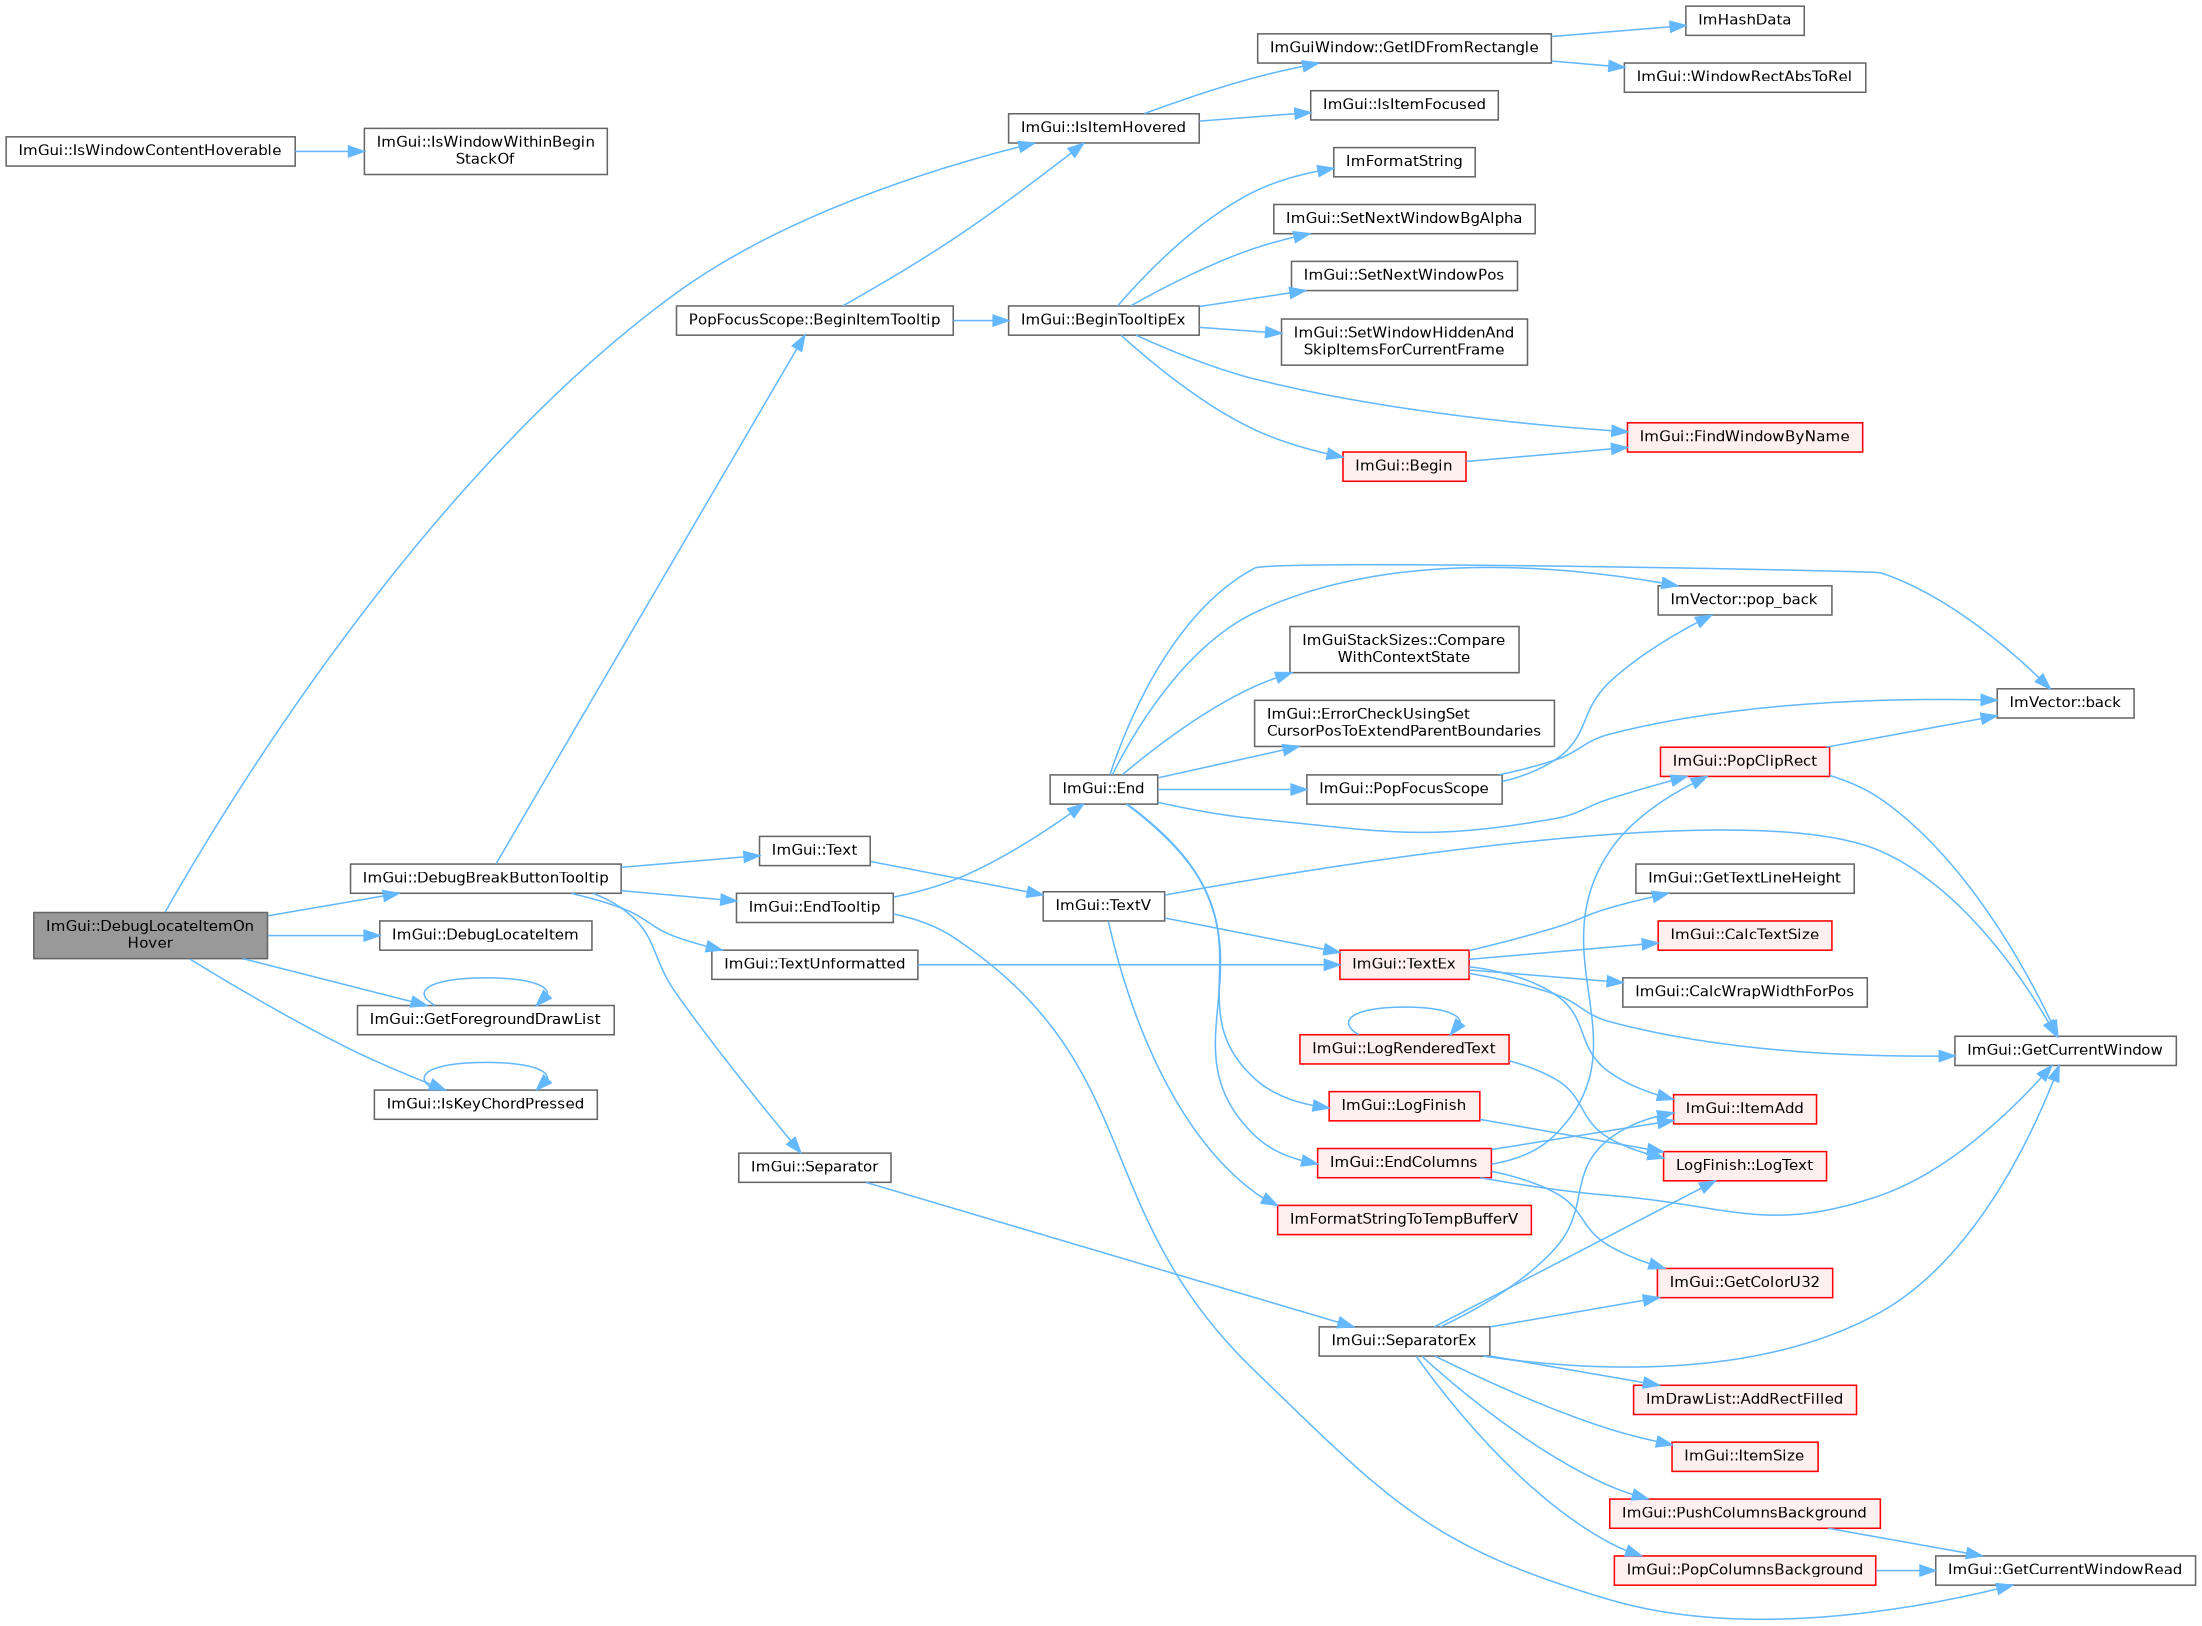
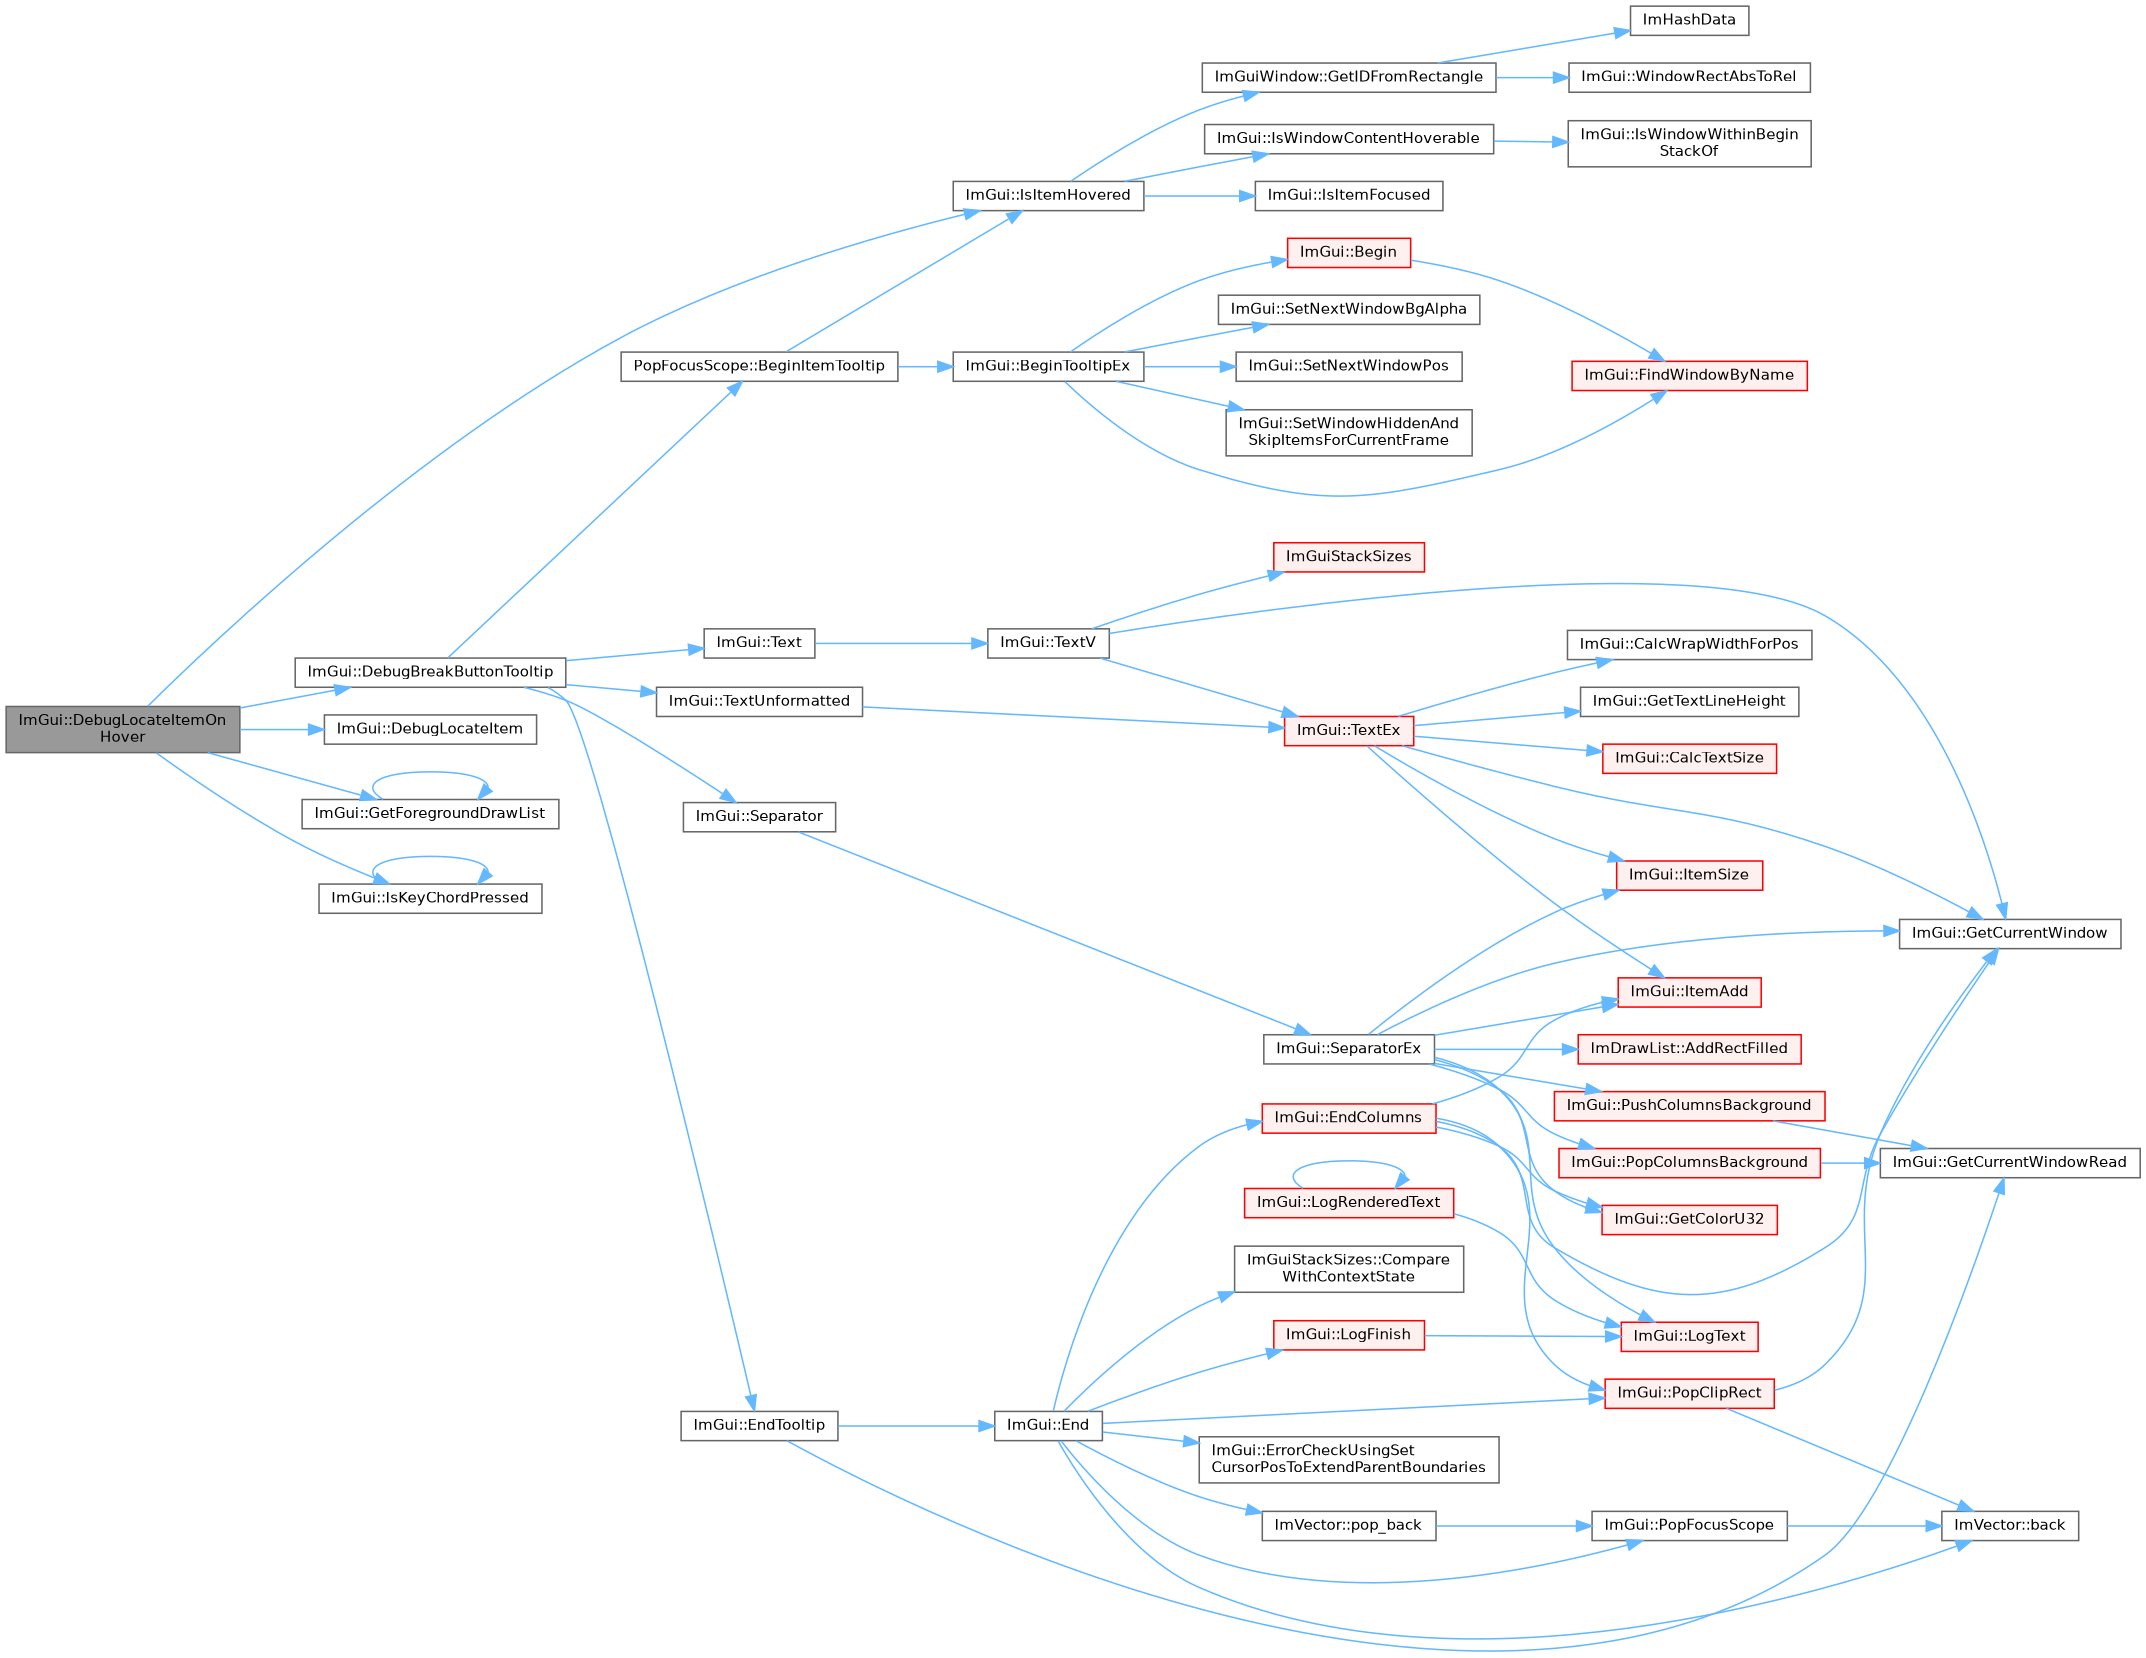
(1405, 162) -> none
none -> (1189, 169)
(1595, 701) -> (1506, 1526)
none -> (1488, 809)
(1745, 1166) -> (1690, 1337)
(1405, 1220) -> (1349, 557)
